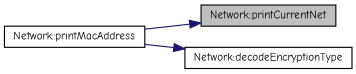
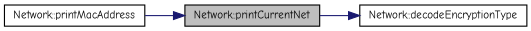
(159, 46) -> (334, 16)
